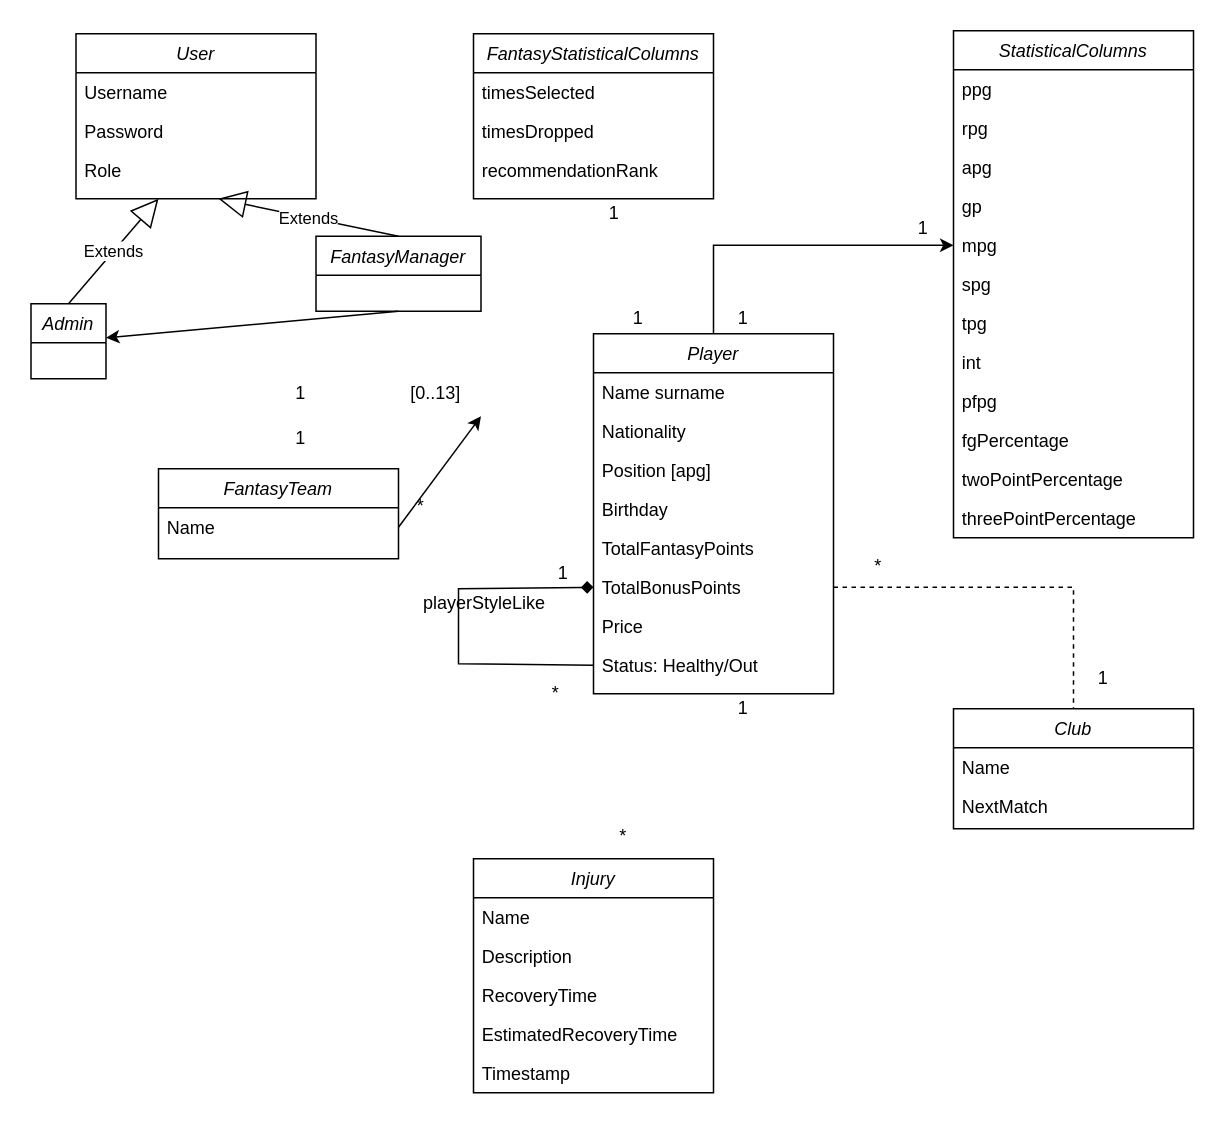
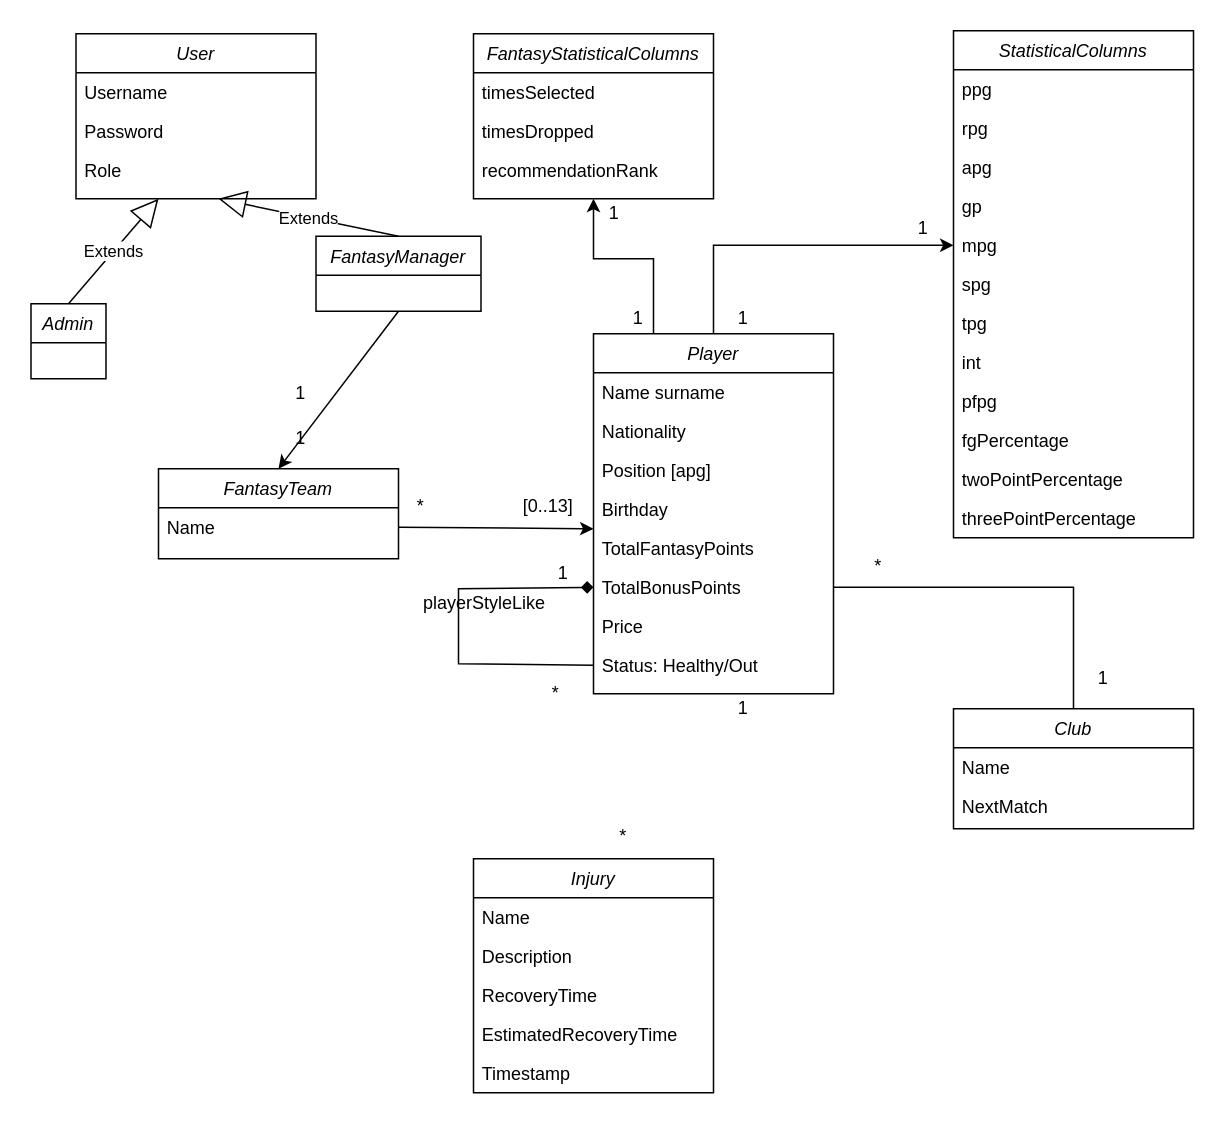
none -> (636, 259)
(245, 325) -> (341, 387)
(436, 394) -> (548, 506)
(1014, 587) -> (1014, 587)
